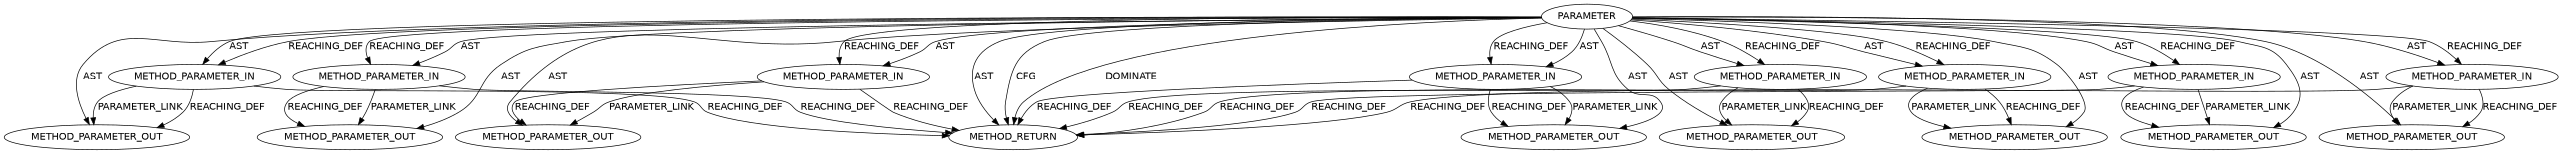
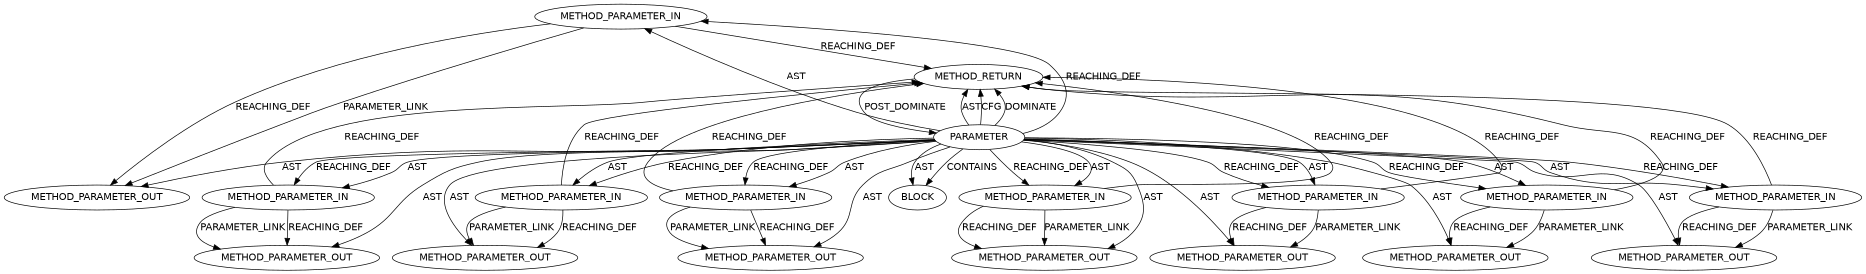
none -> (862, 109)
none -> (918, 198)
